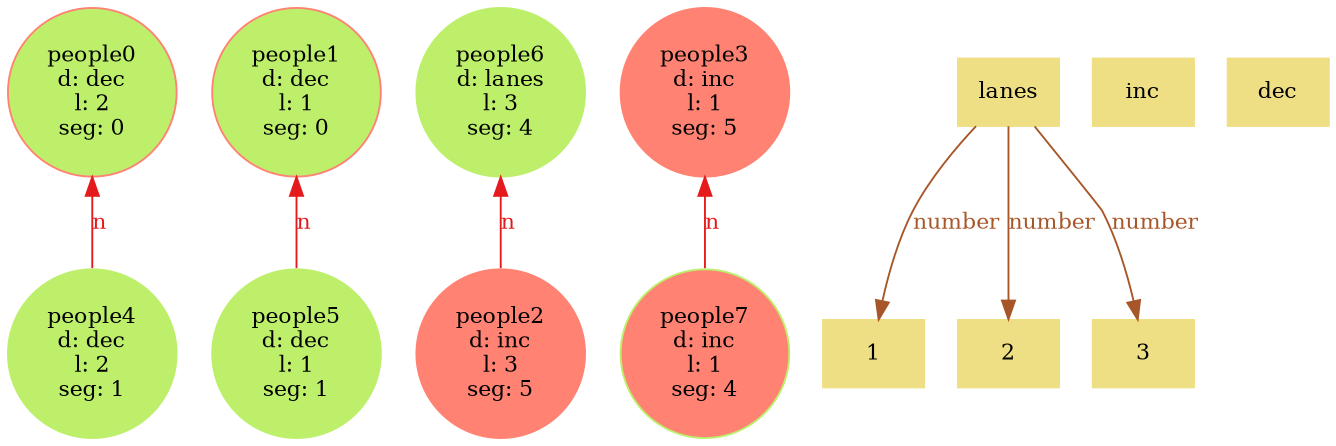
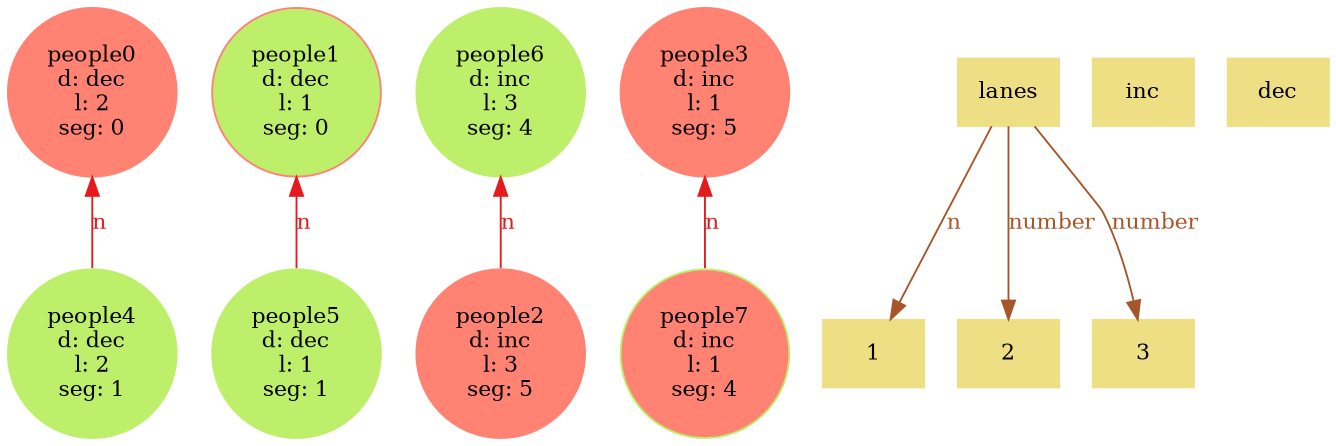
(92, 92) -> (92, 92)
(501, 92) -> (501, 92)
(957, 223) -> (954, 223)
